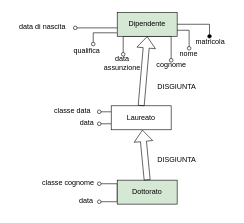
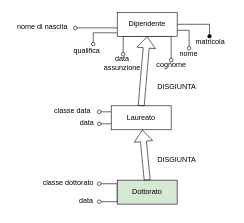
(147, 24) -> (147, 24)
(43, 27) -> (43, 27)
(68, 183) -> (68, 183)
